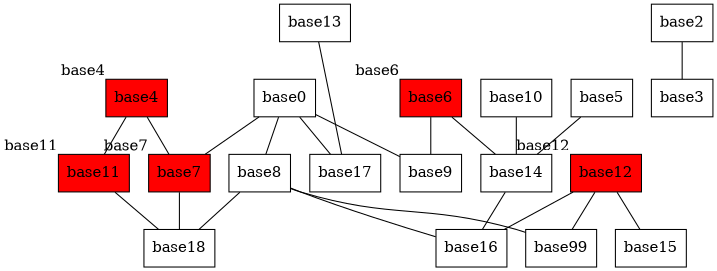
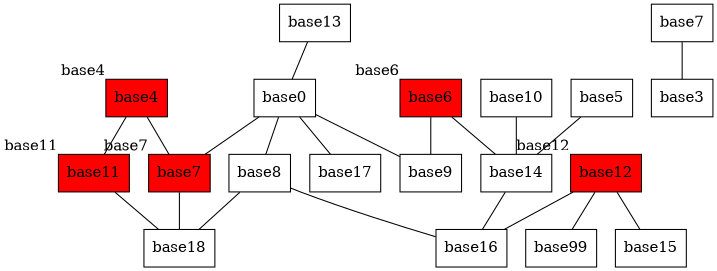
(682, 23) -> (682, 23)
(330, 98) -> (300, 61)
(408, 211) -> none
